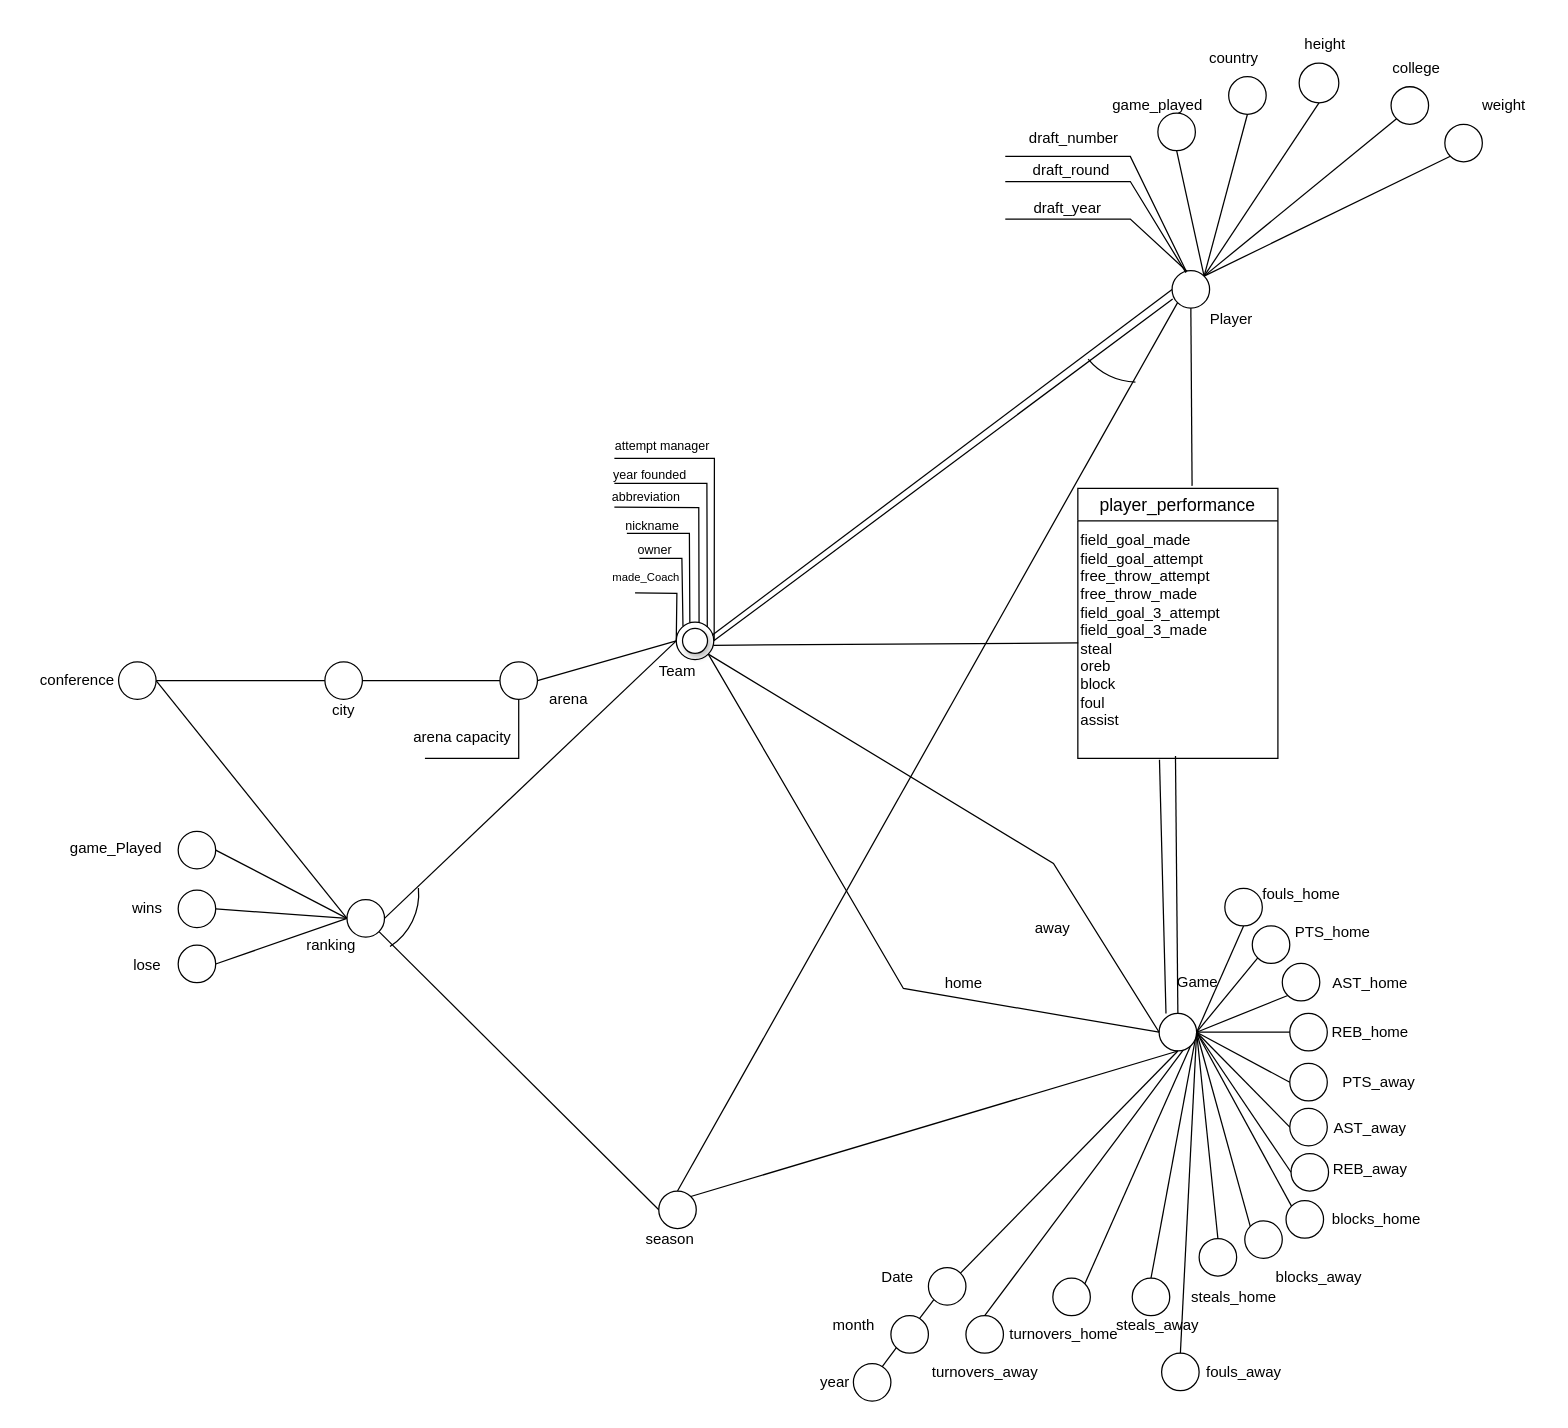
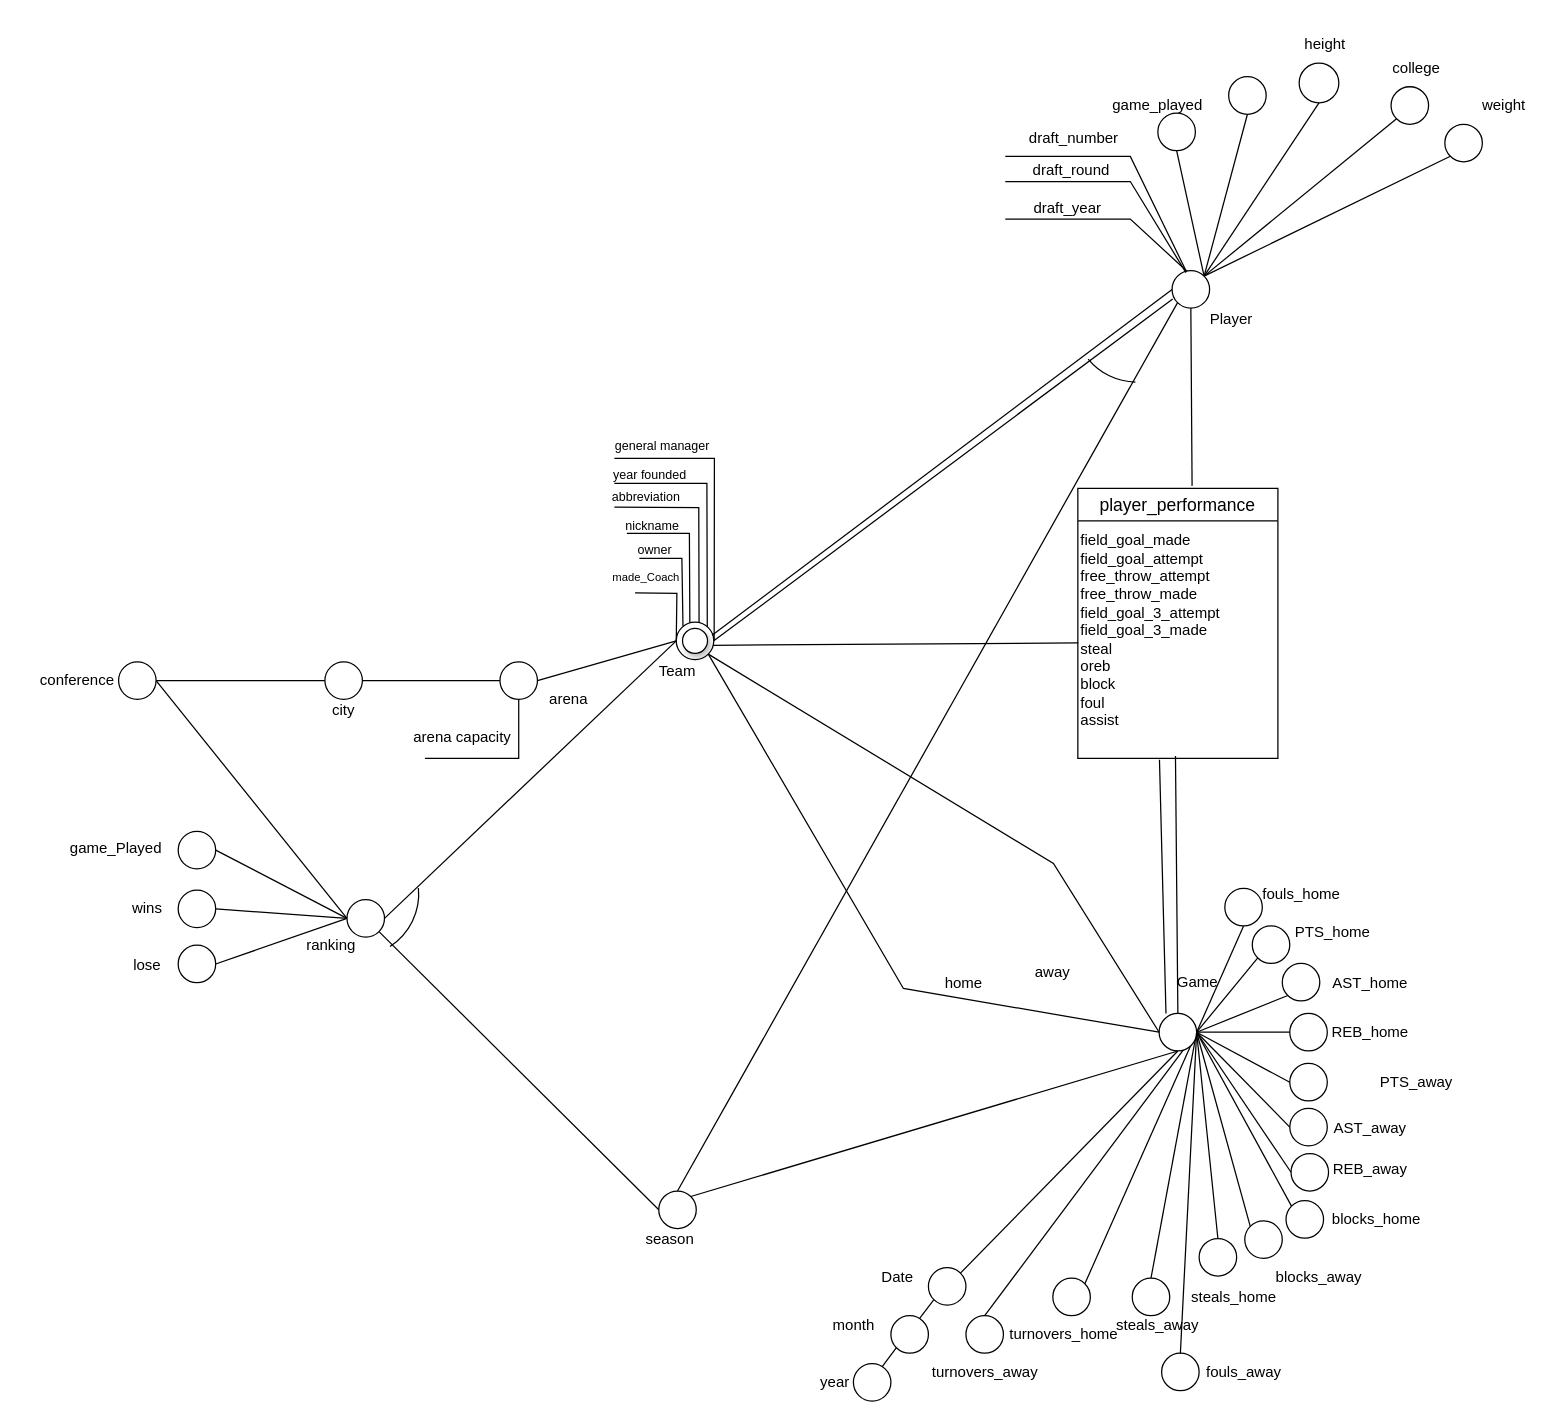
(1233, 58) -> none
(663, 446) -> (663, 446)
(1052, 928) -> (1052, 972)
(1378, 1082) -> (1416, 1082)
